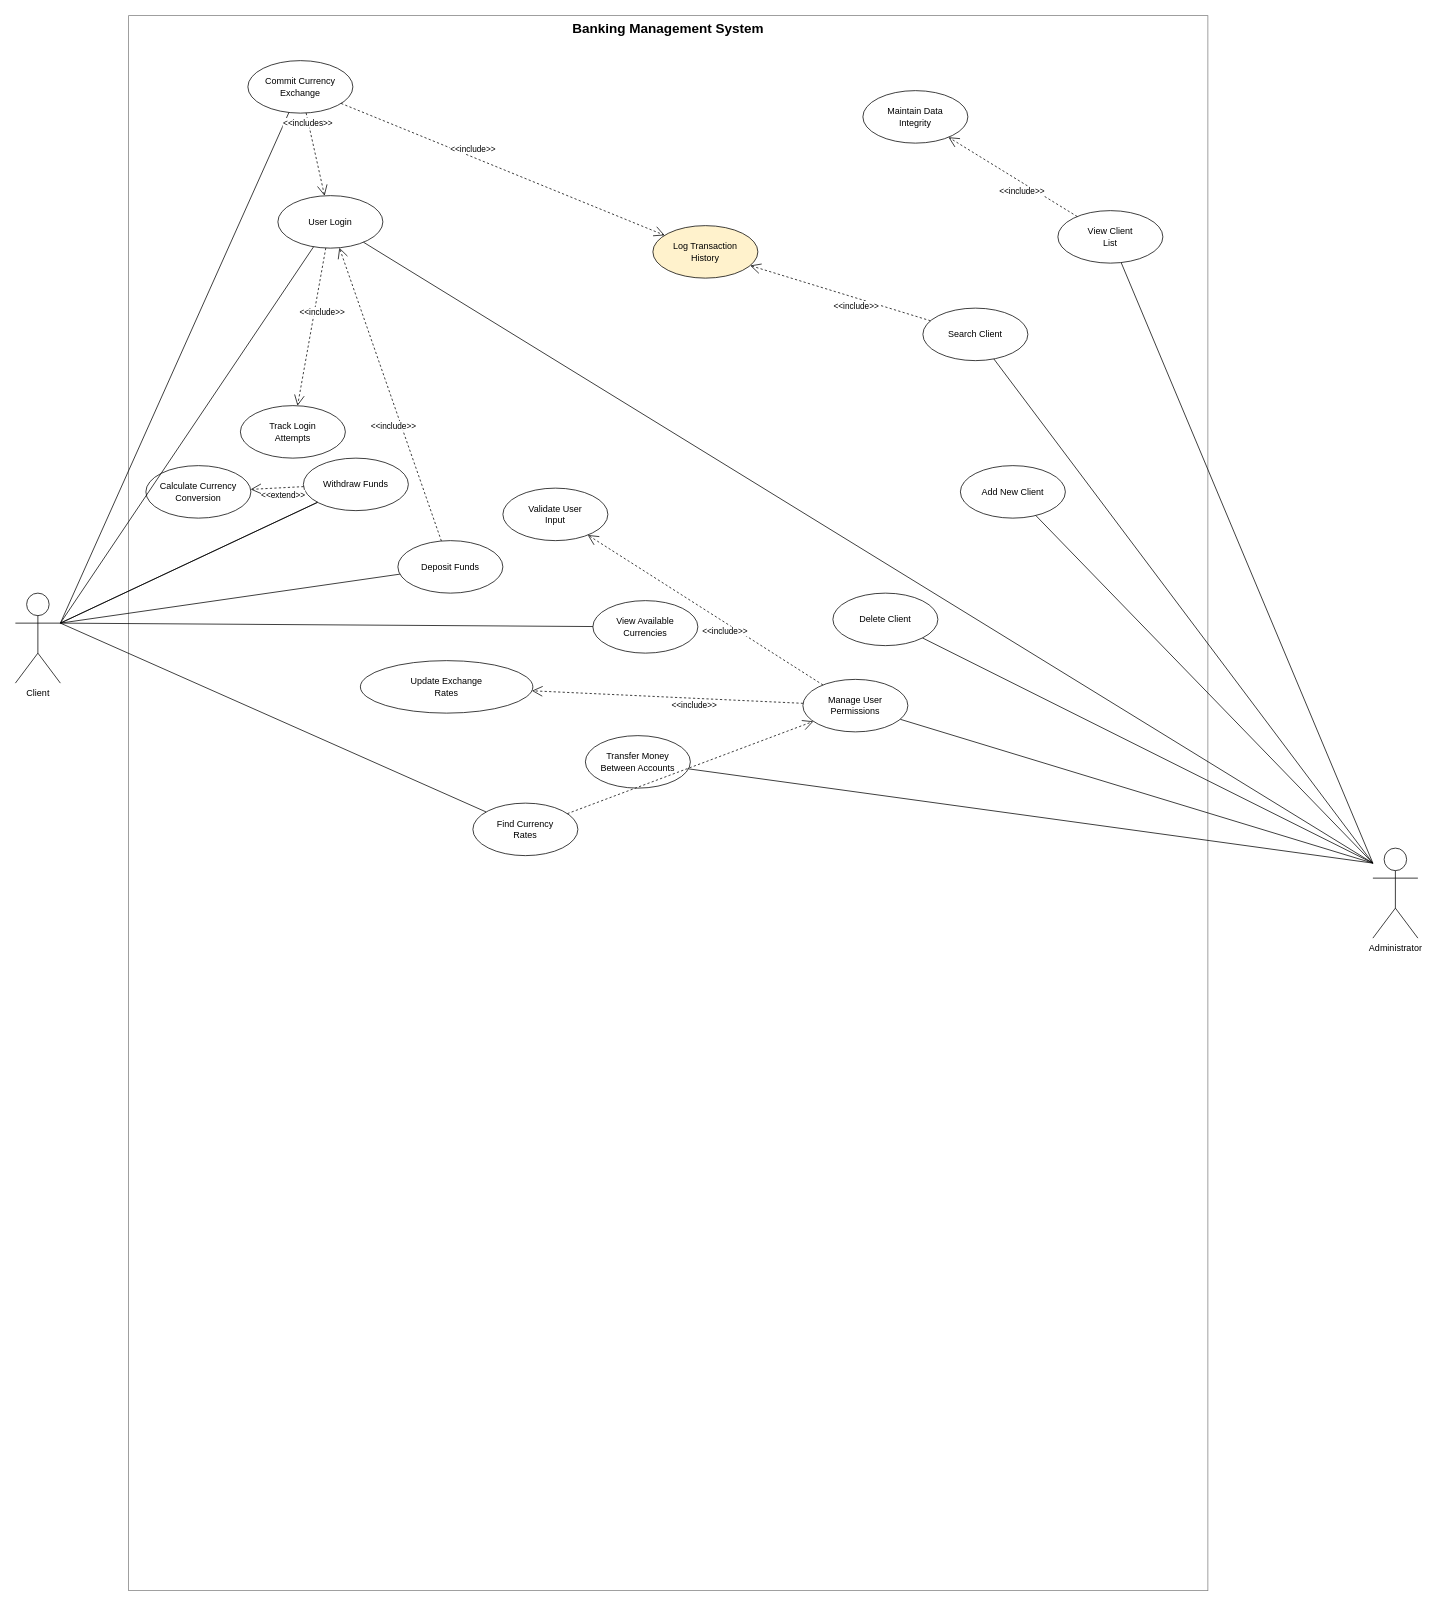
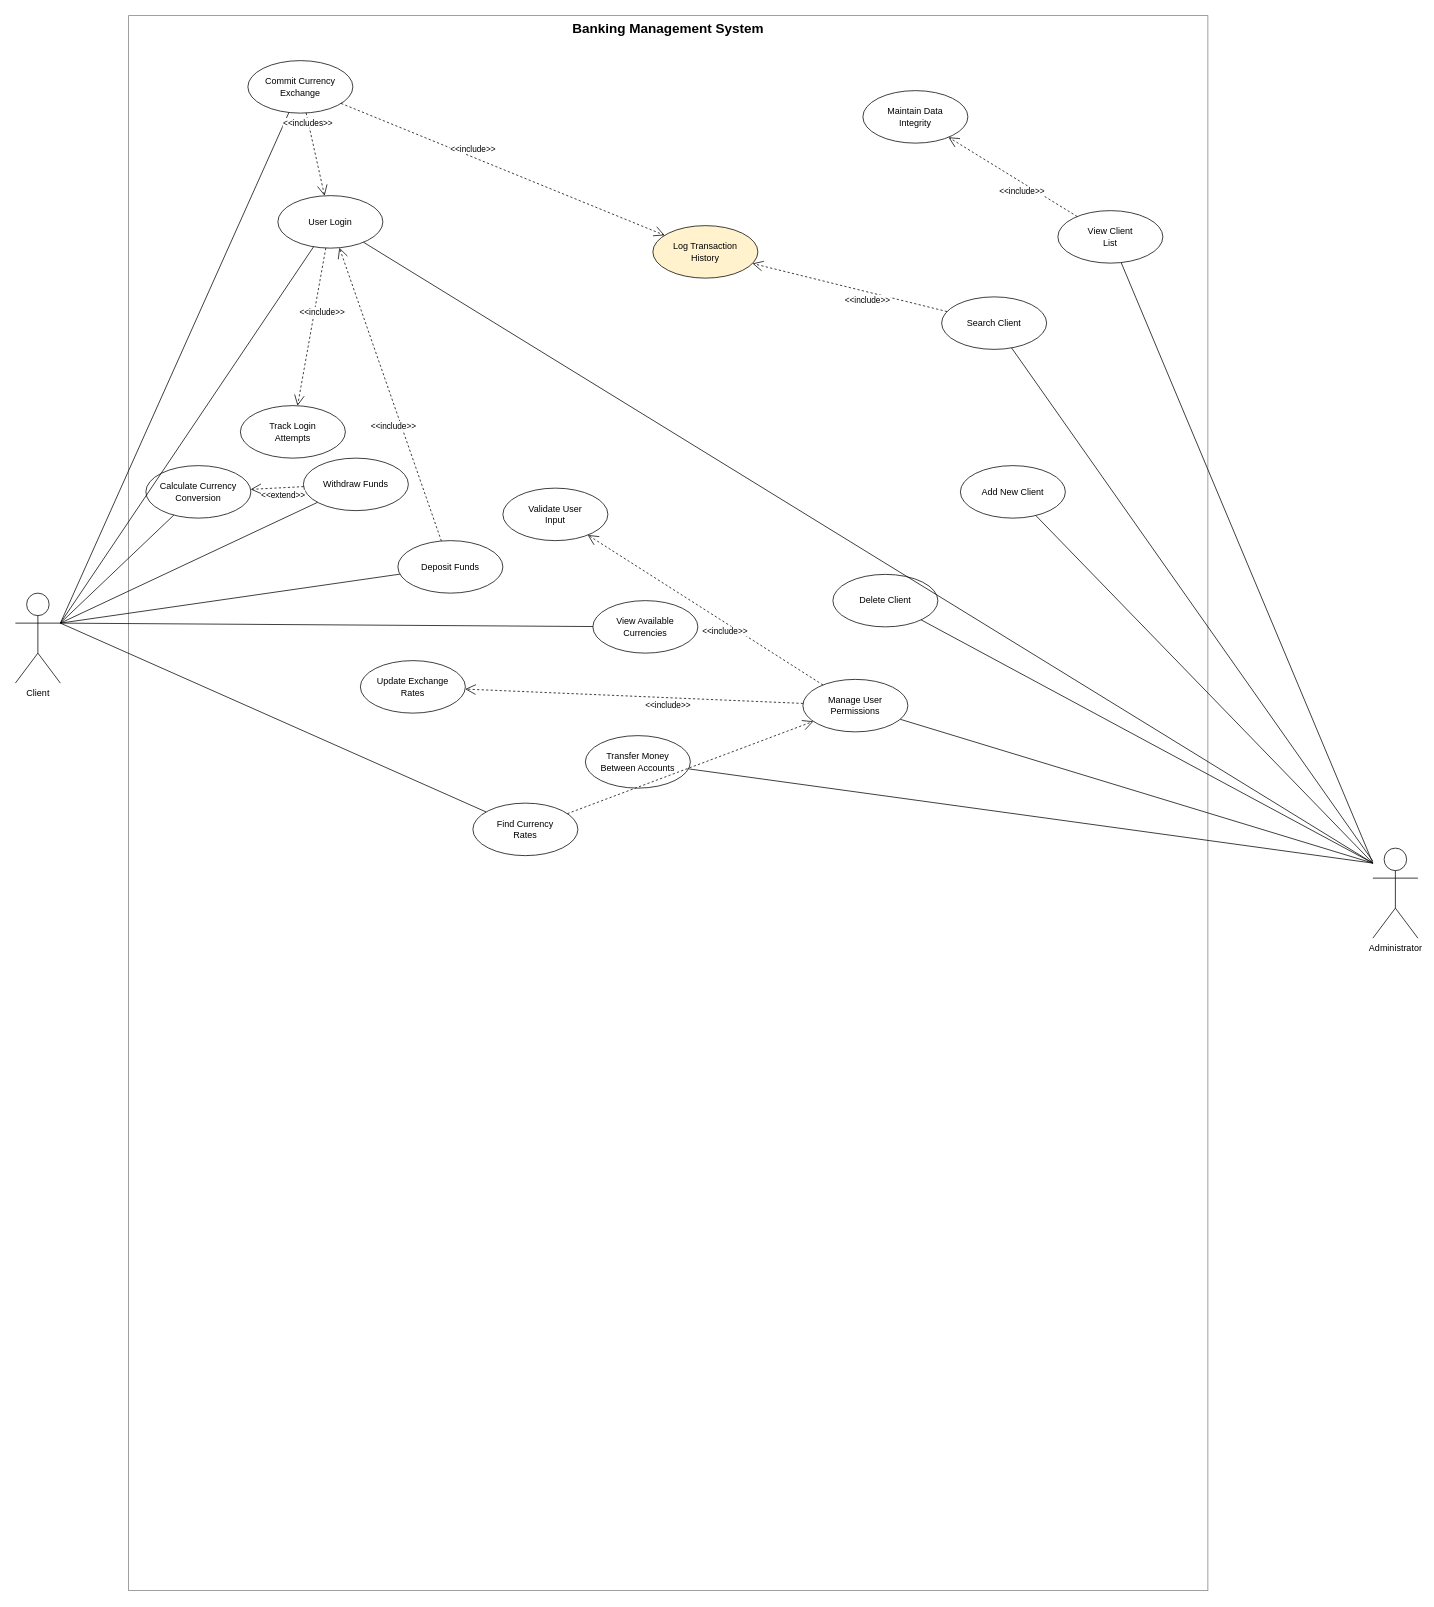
(975, 334) -> (994, 323)
(87, 611) -> (119, 567)
(885, 619) -> (885, 600)
(447, 687) -> (413, 687)
